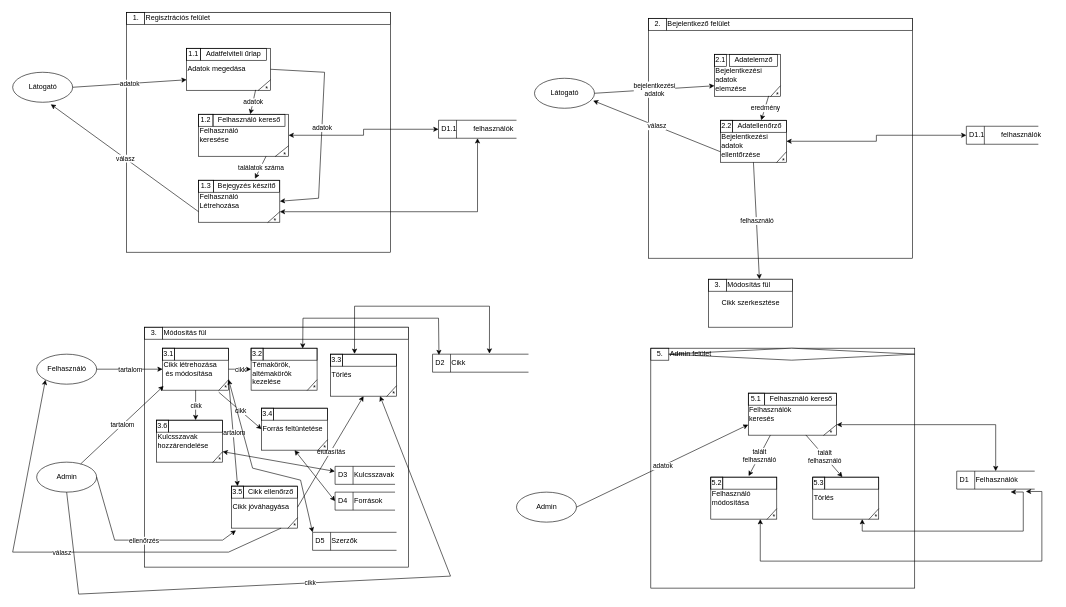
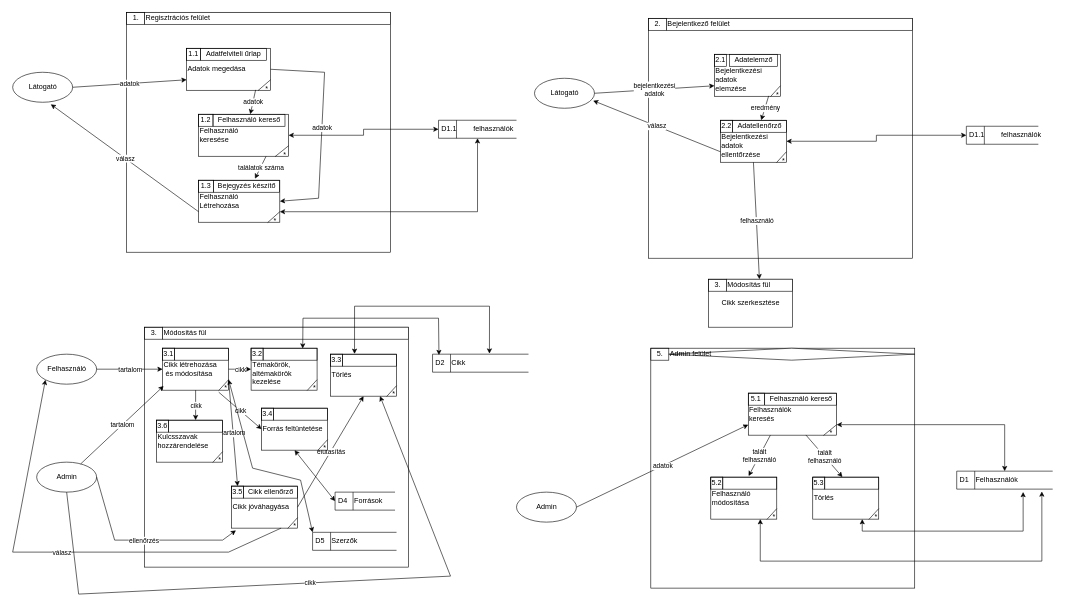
(278, 462) -> none
(365, 476) -> none
(996, 480) -> (1005, 480)
